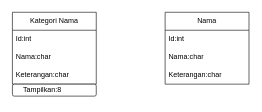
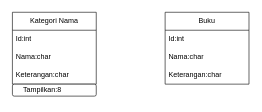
(207, 21) -> (207, 21)
